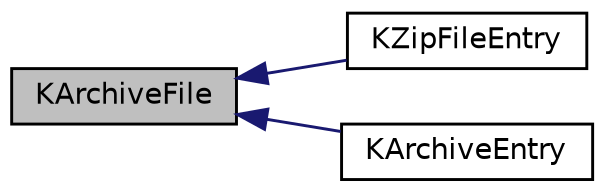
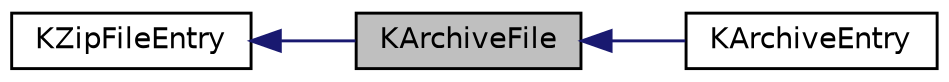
(307, 67) -> (318, 41)
